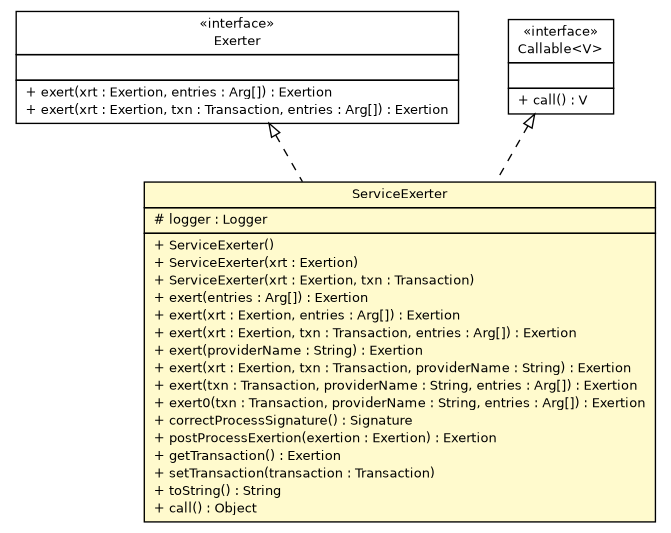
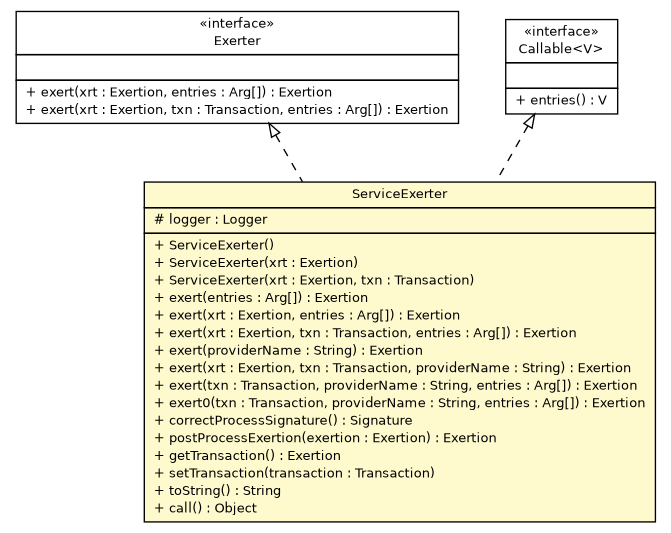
(553, 100) -> (562, 100)
